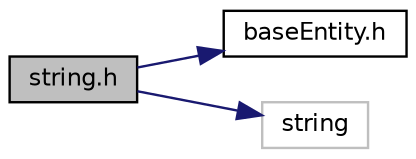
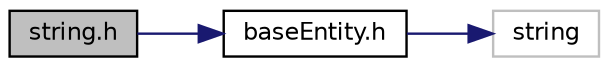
(187, 101) -> (437, 34)
